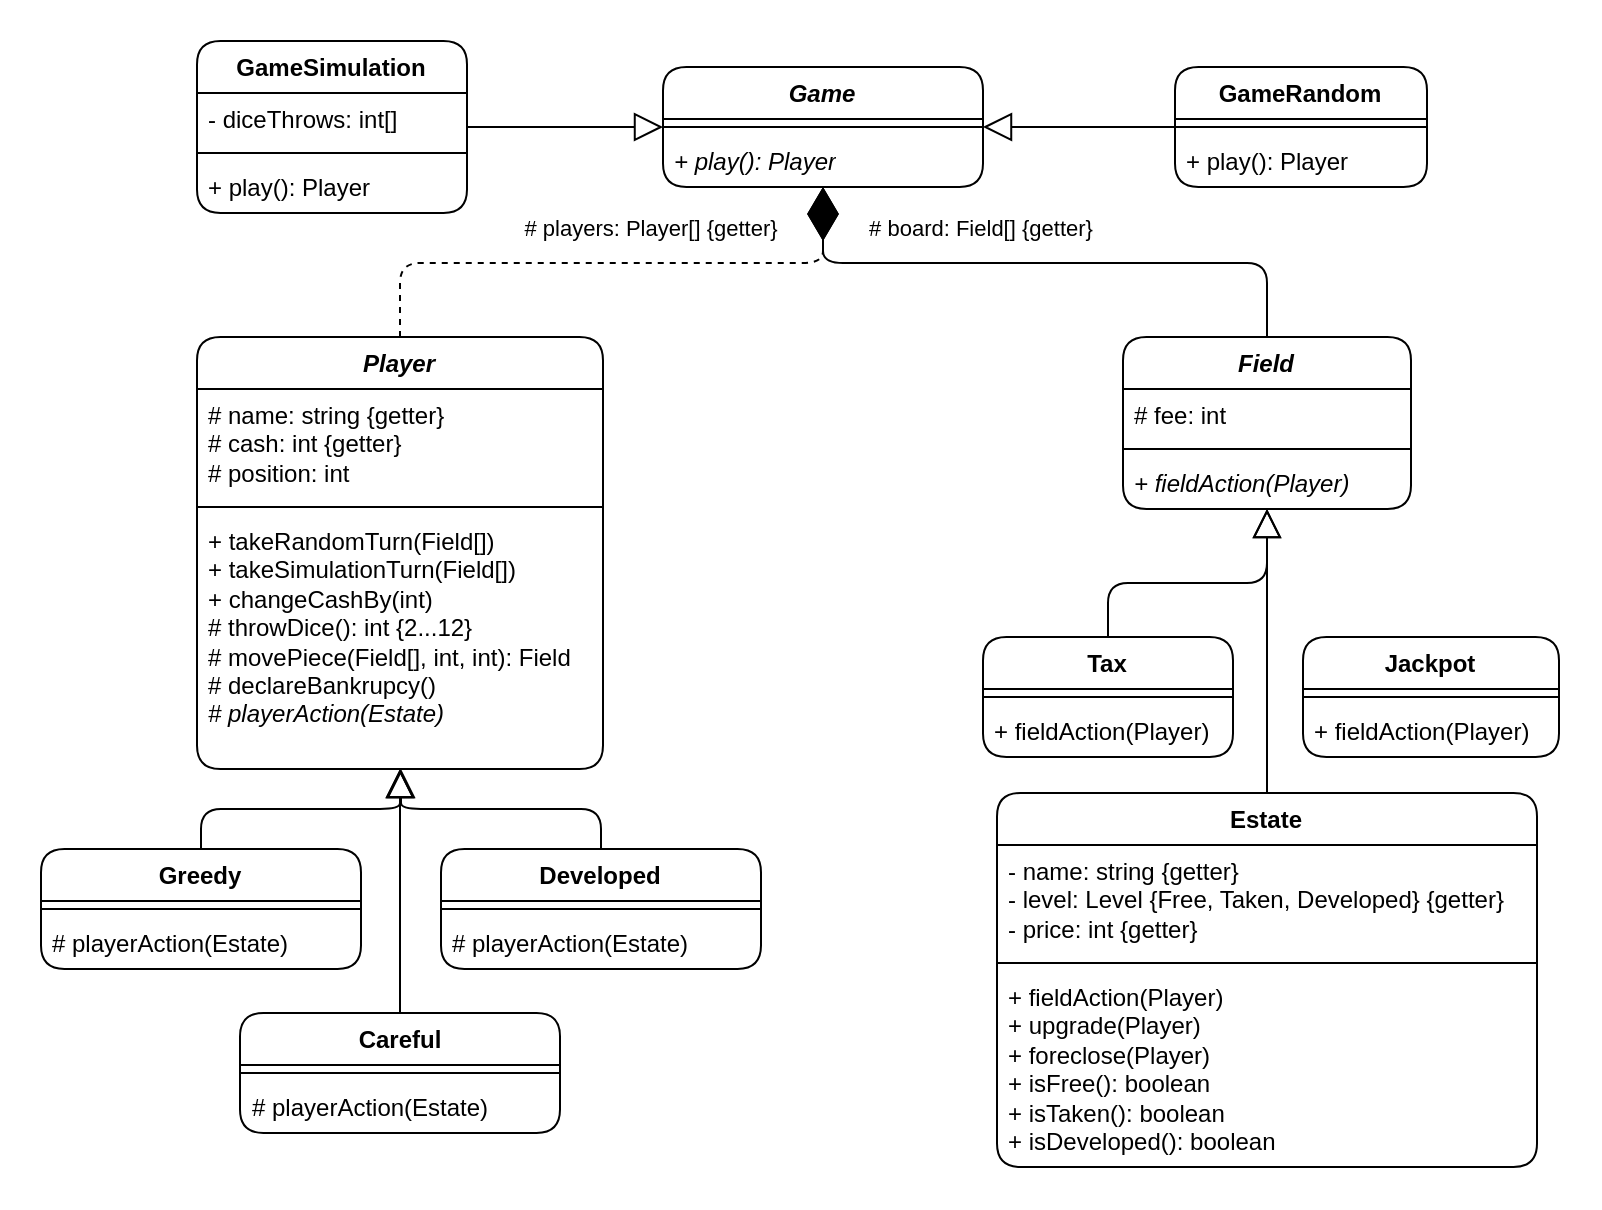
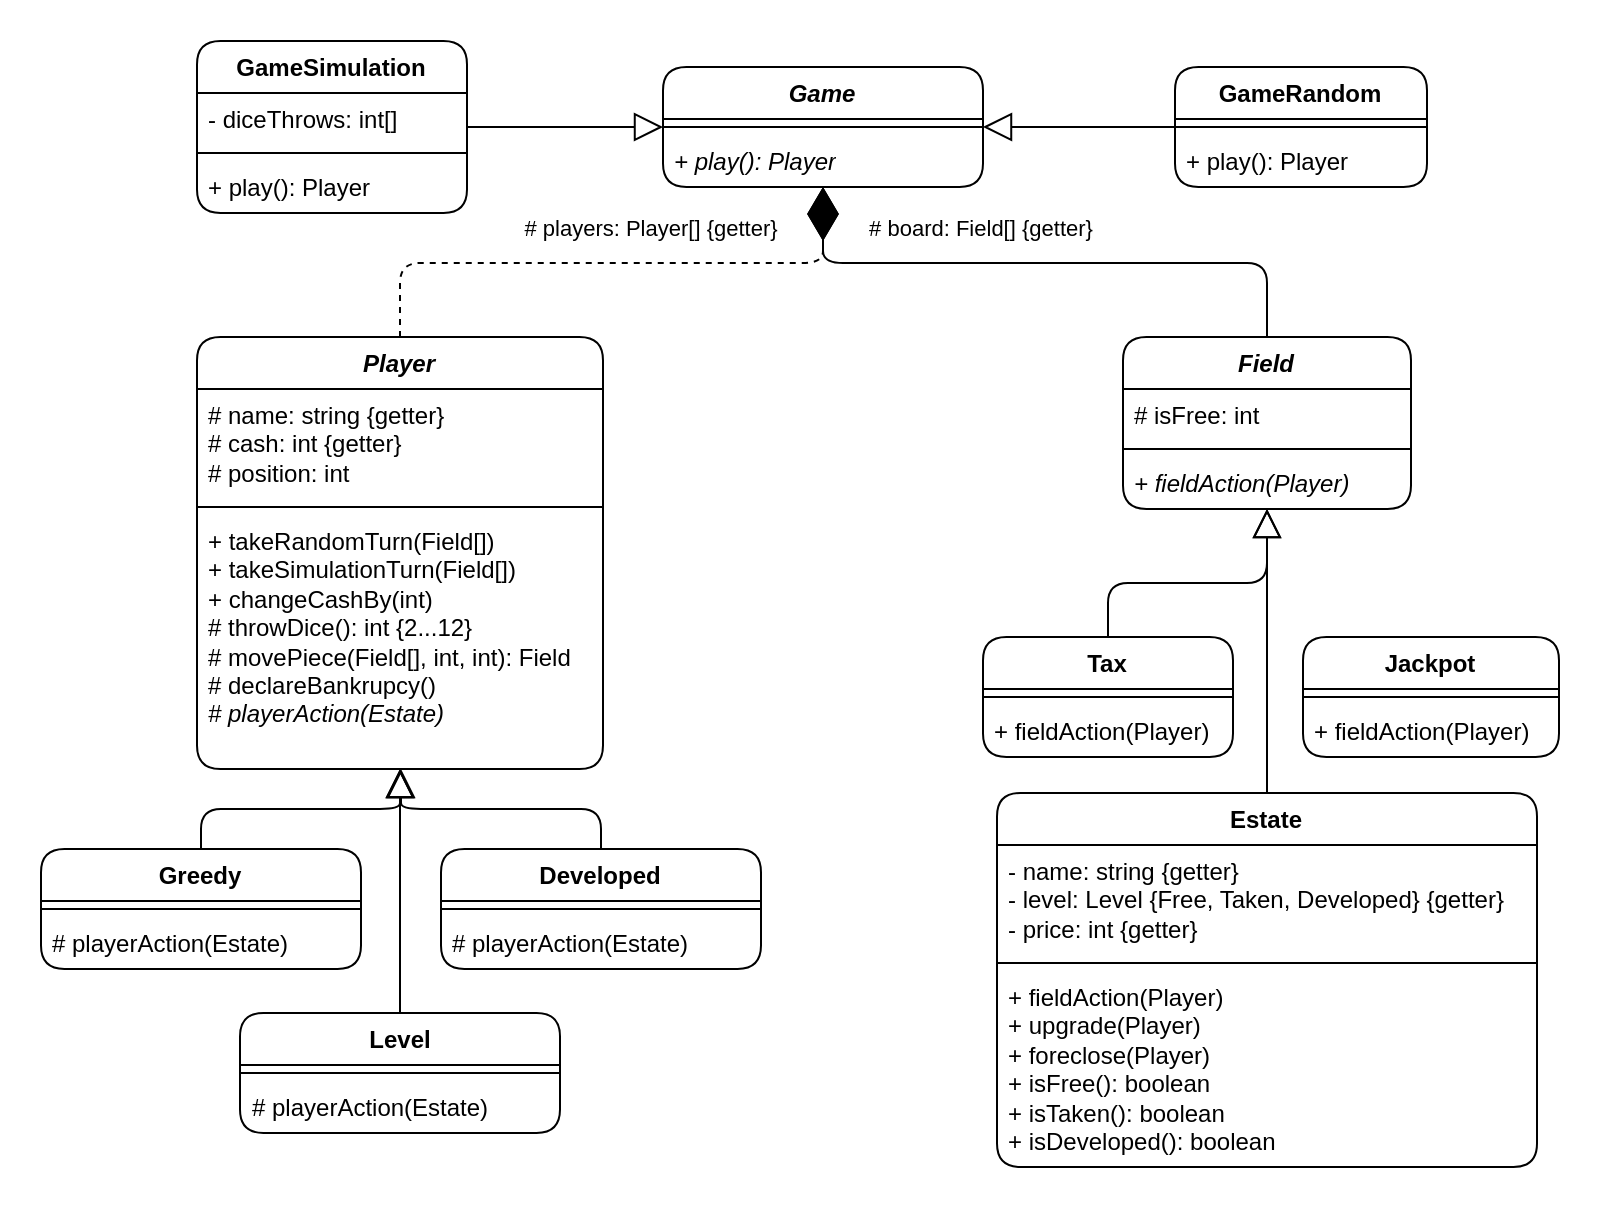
(1190, 417) -> (1207, 417)
(401, 1041) -> (401, 1041)
